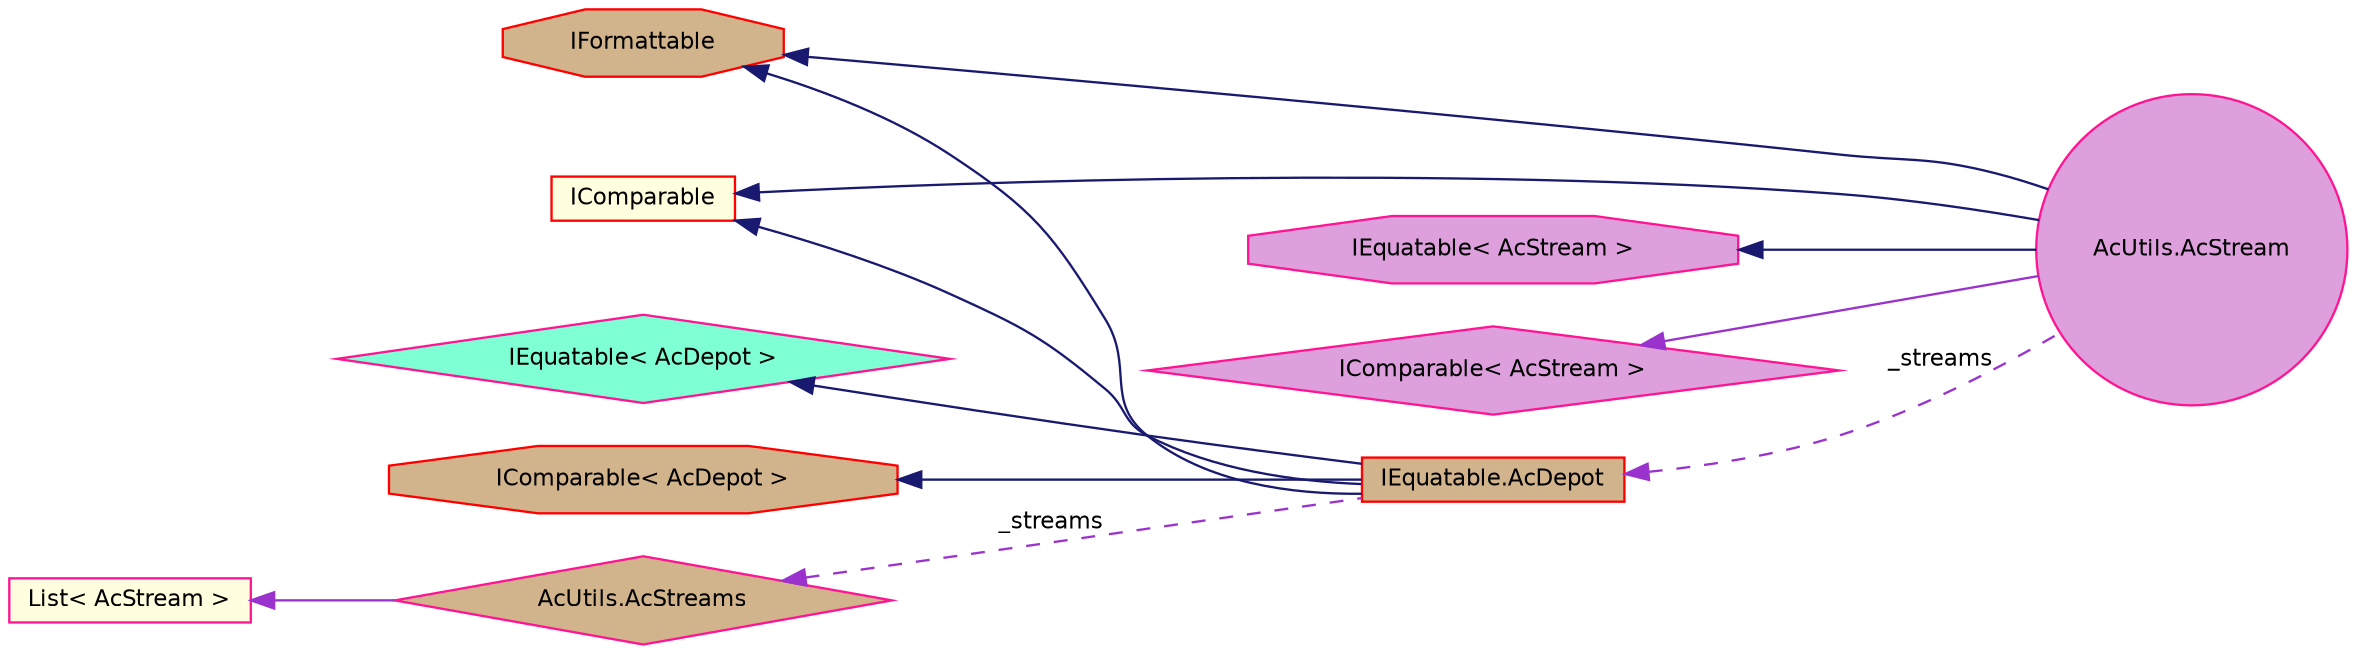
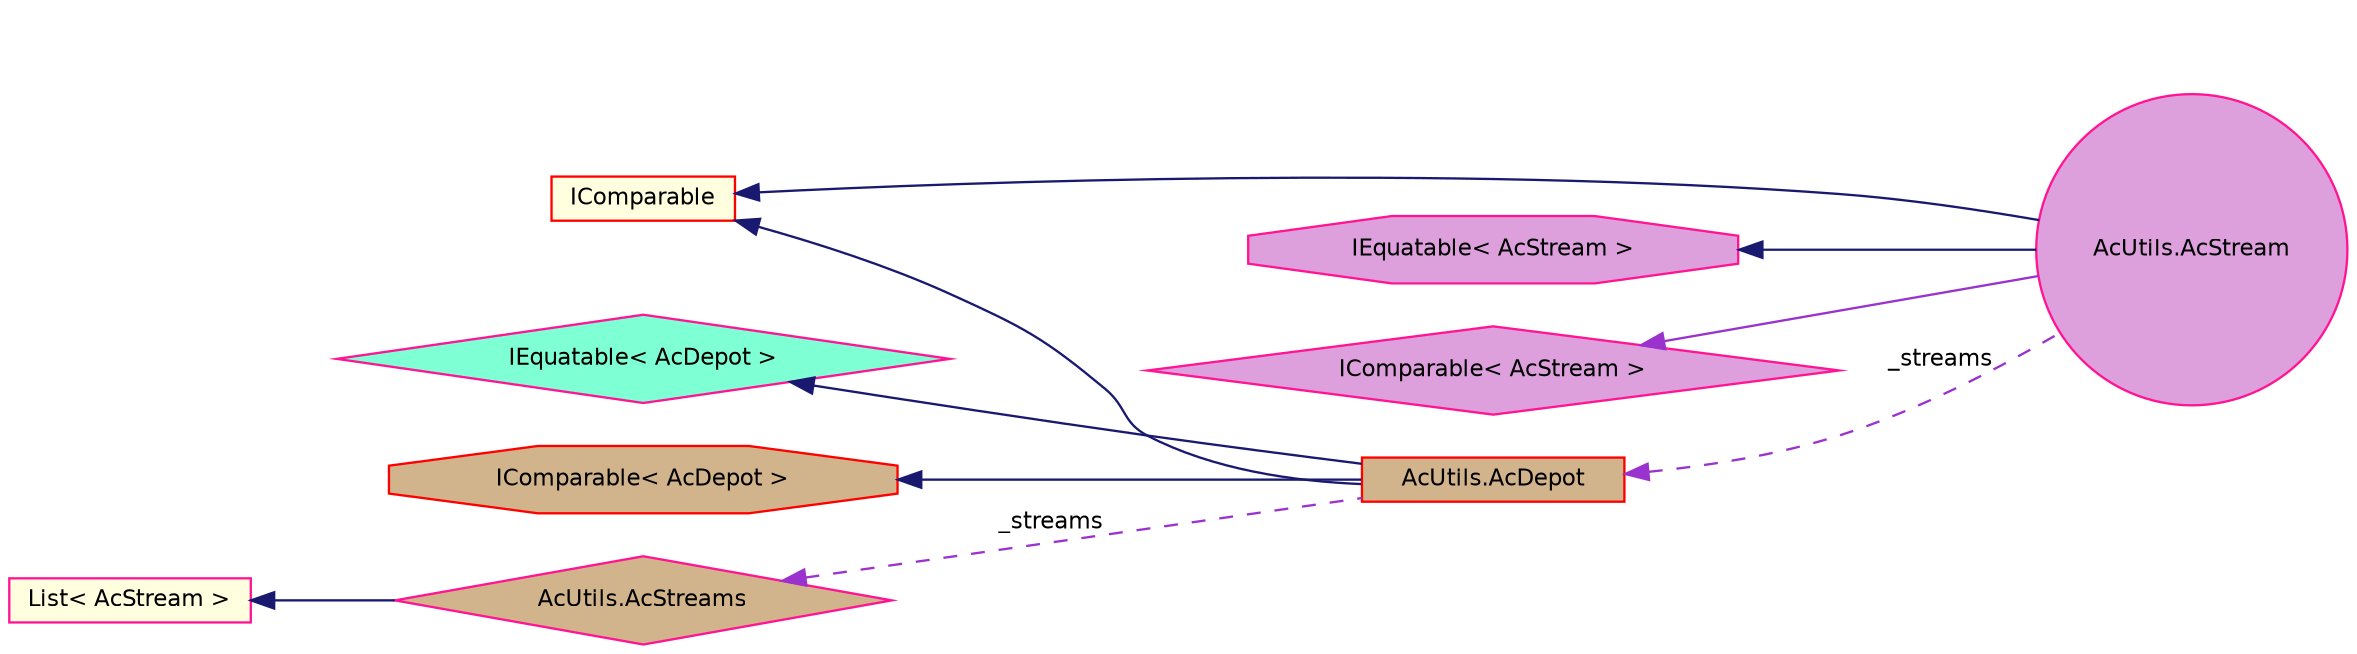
(643, 43) -> none
(1493, 480) -> (1493, 480)
(335, 600) -> (335, 600)
